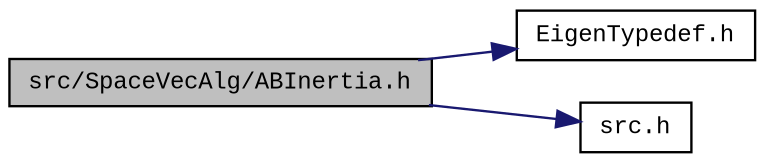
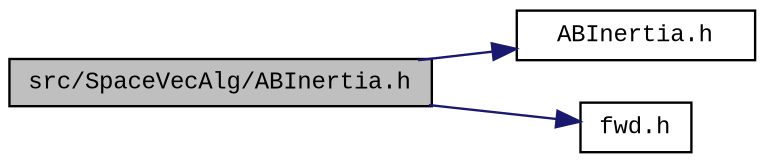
(636, 35) -> (636, 35)
(636, 127) -> (636, 127)
